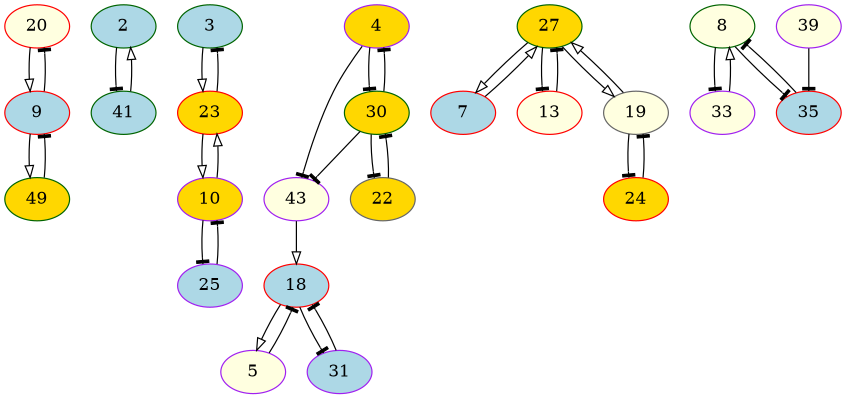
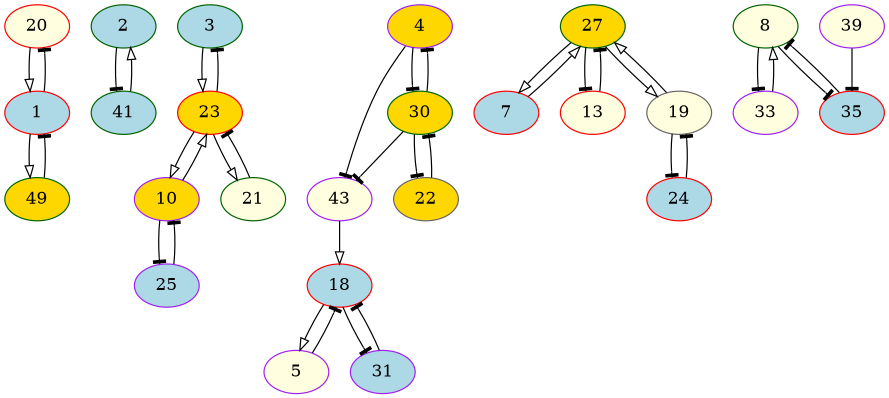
(37, 113) -> (37, 113)
none -> (253, 199)
(636, 199) -> (679, 199)
